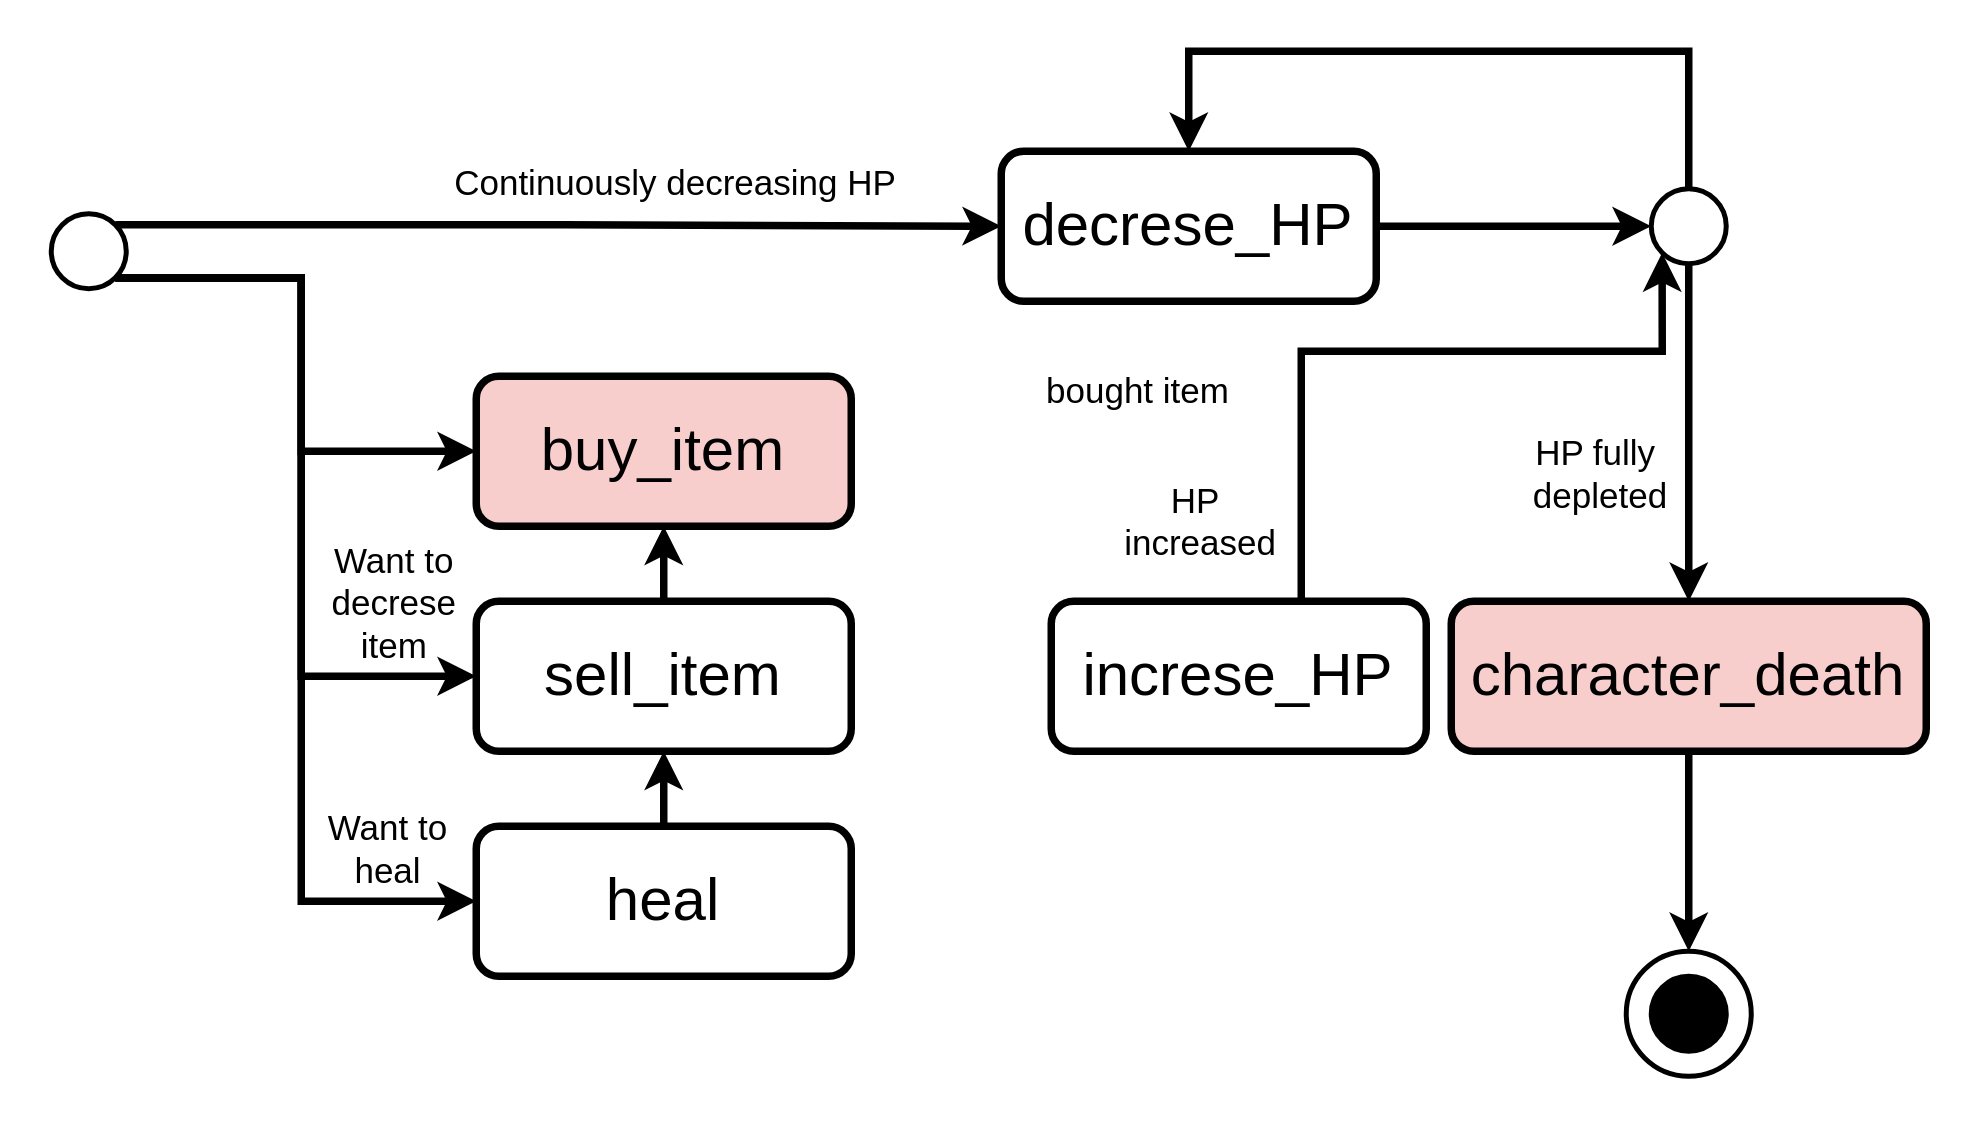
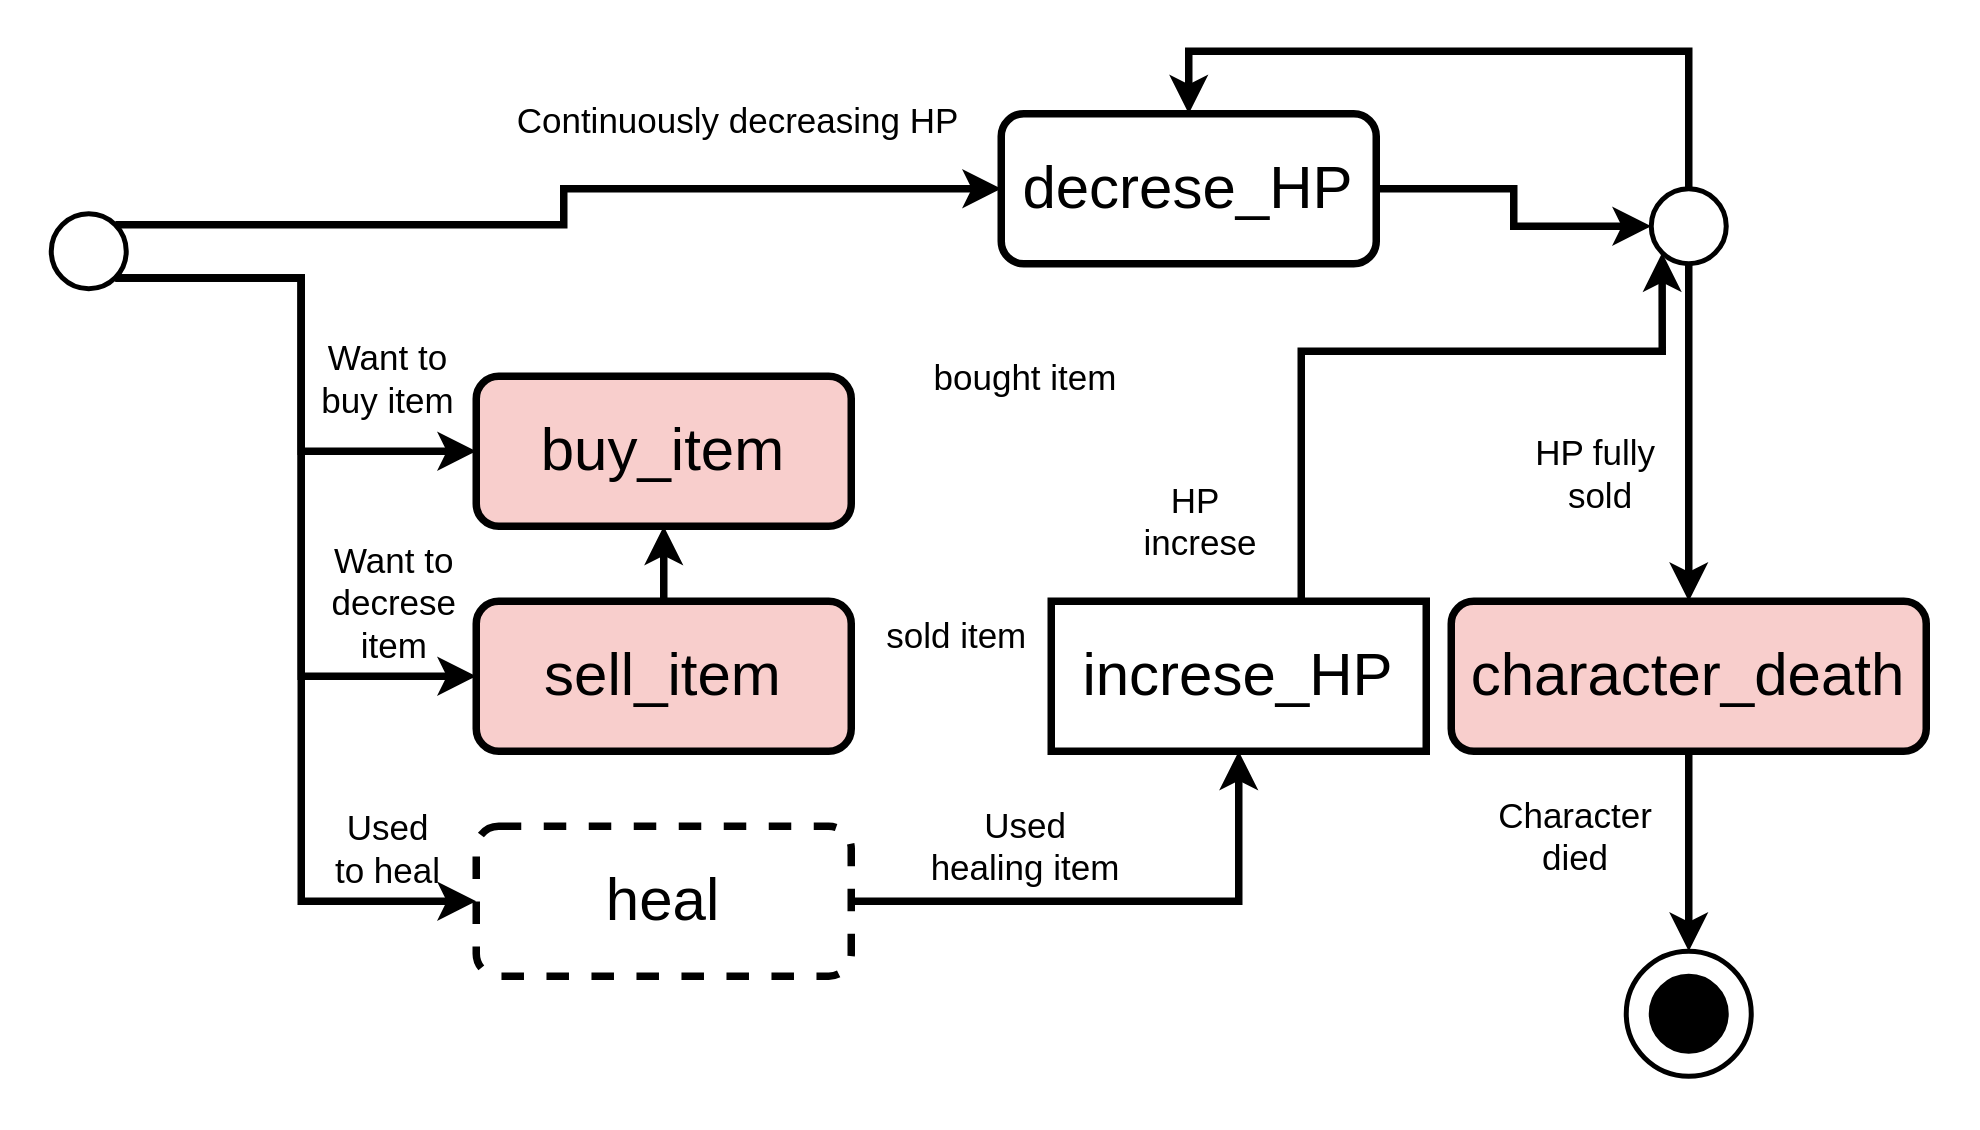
(676, 183) -> (739, 120)
(1189, 226) -> (1189, 189)
none -> (389, 379)
(1139, 392) -> (1026, 379)
(1601, 474) -> (1601, 474)
(1201, 521) -> (1201, 521)
none -> (958, 636)
(664, 676) -> (664, 676)
(1239, 676) -> (1239, 676)
(664, 777) -> (1108, 901)
none -> (1576, 837)
none -> (1026, 845)
(389, 849) -> (389, 849)
(664, 901) -> (664, 901)
